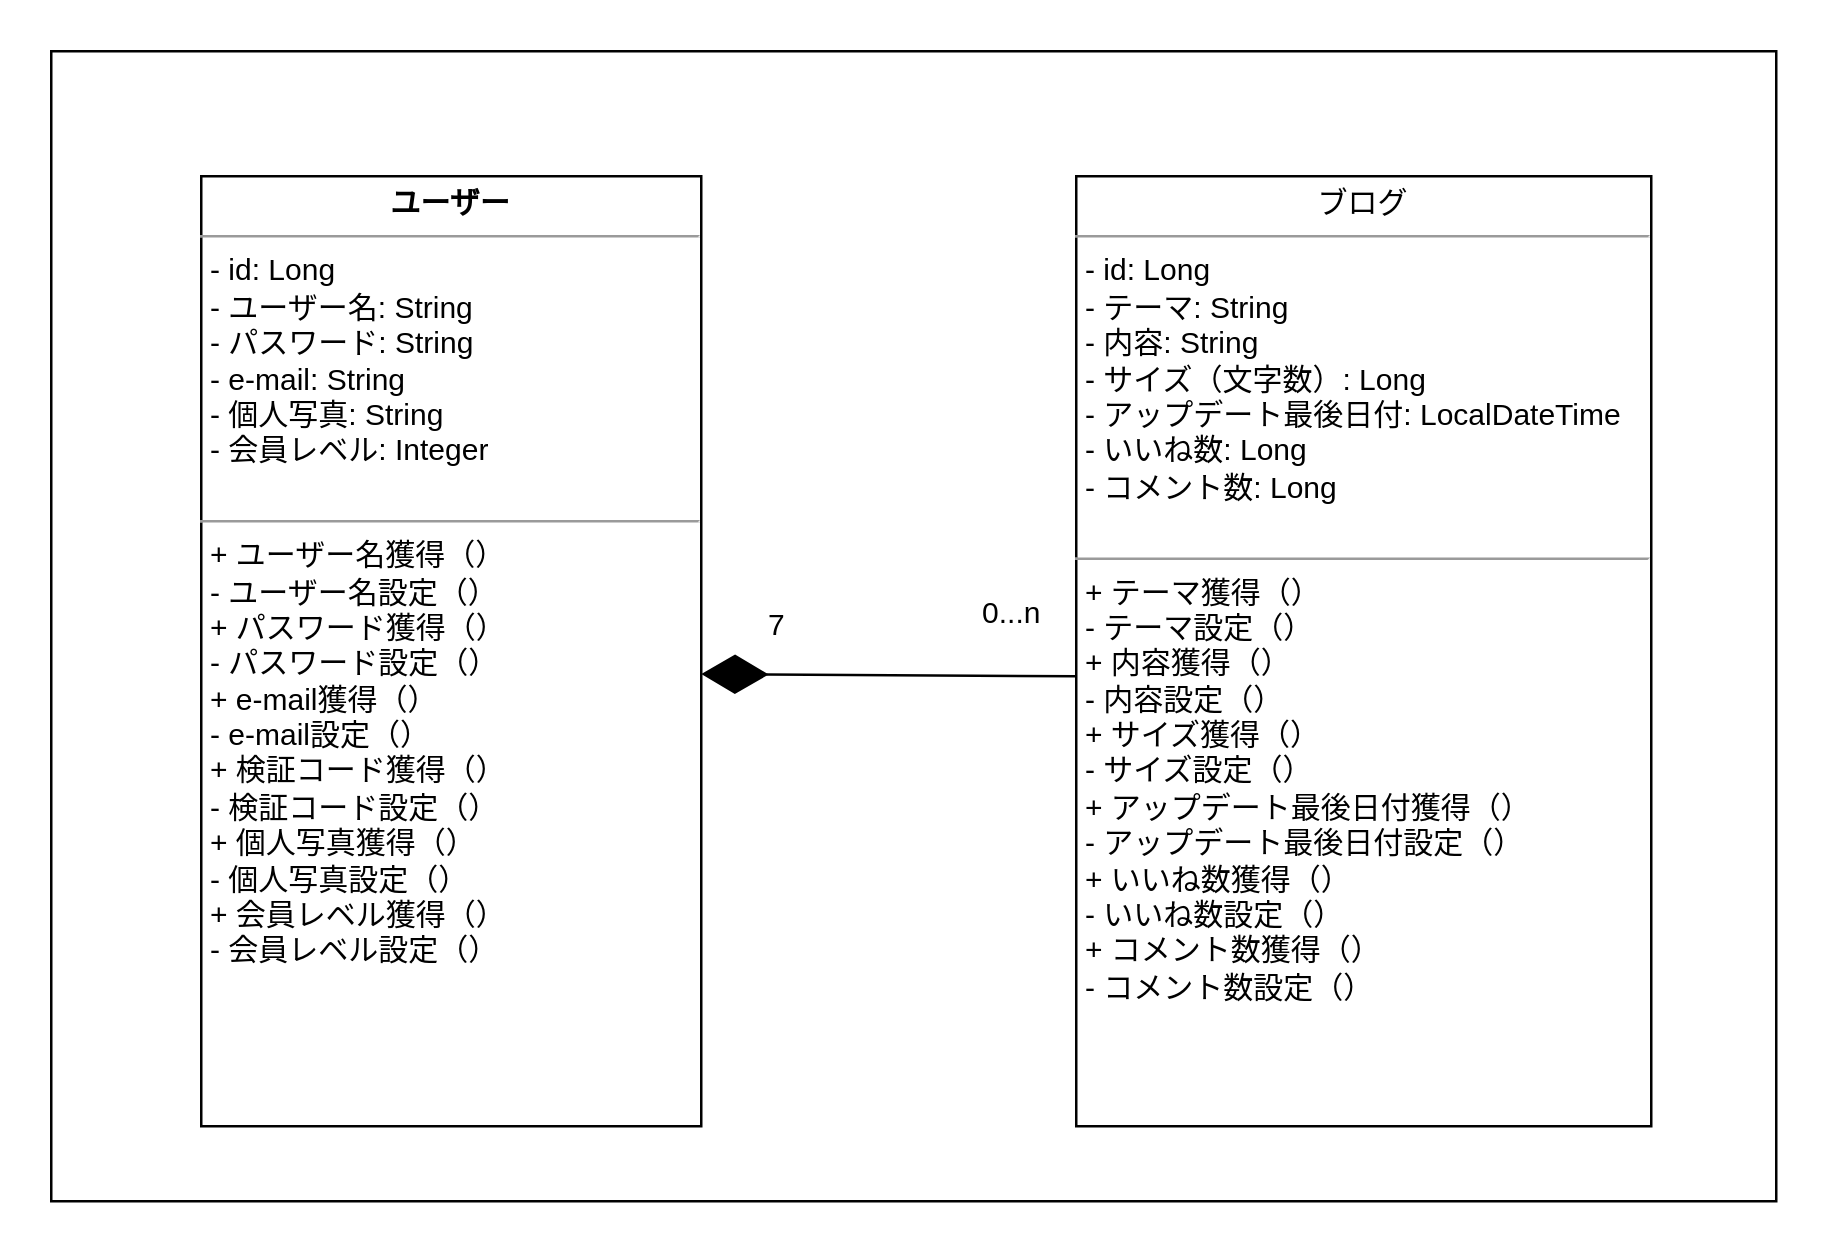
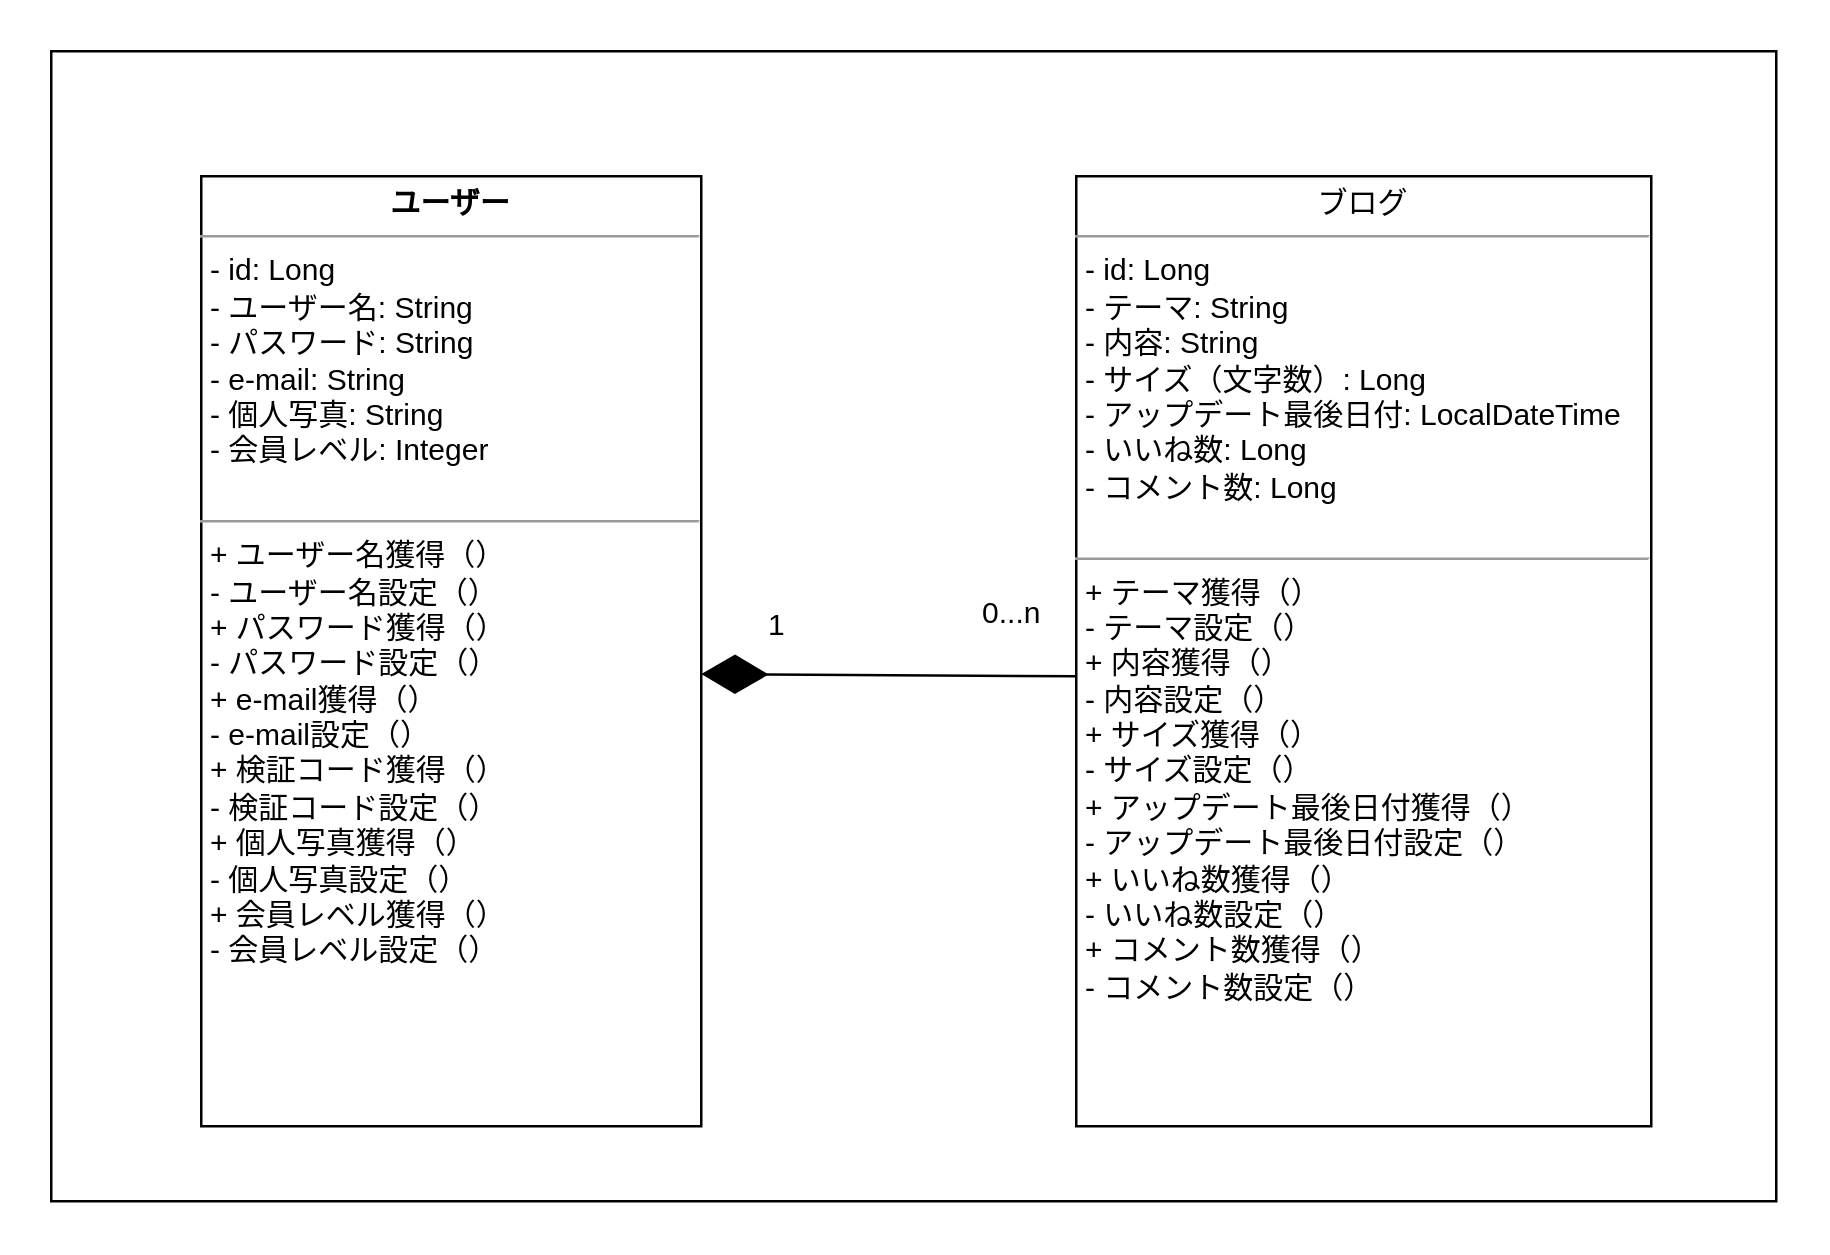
(778, 626) -> (778, 626)
